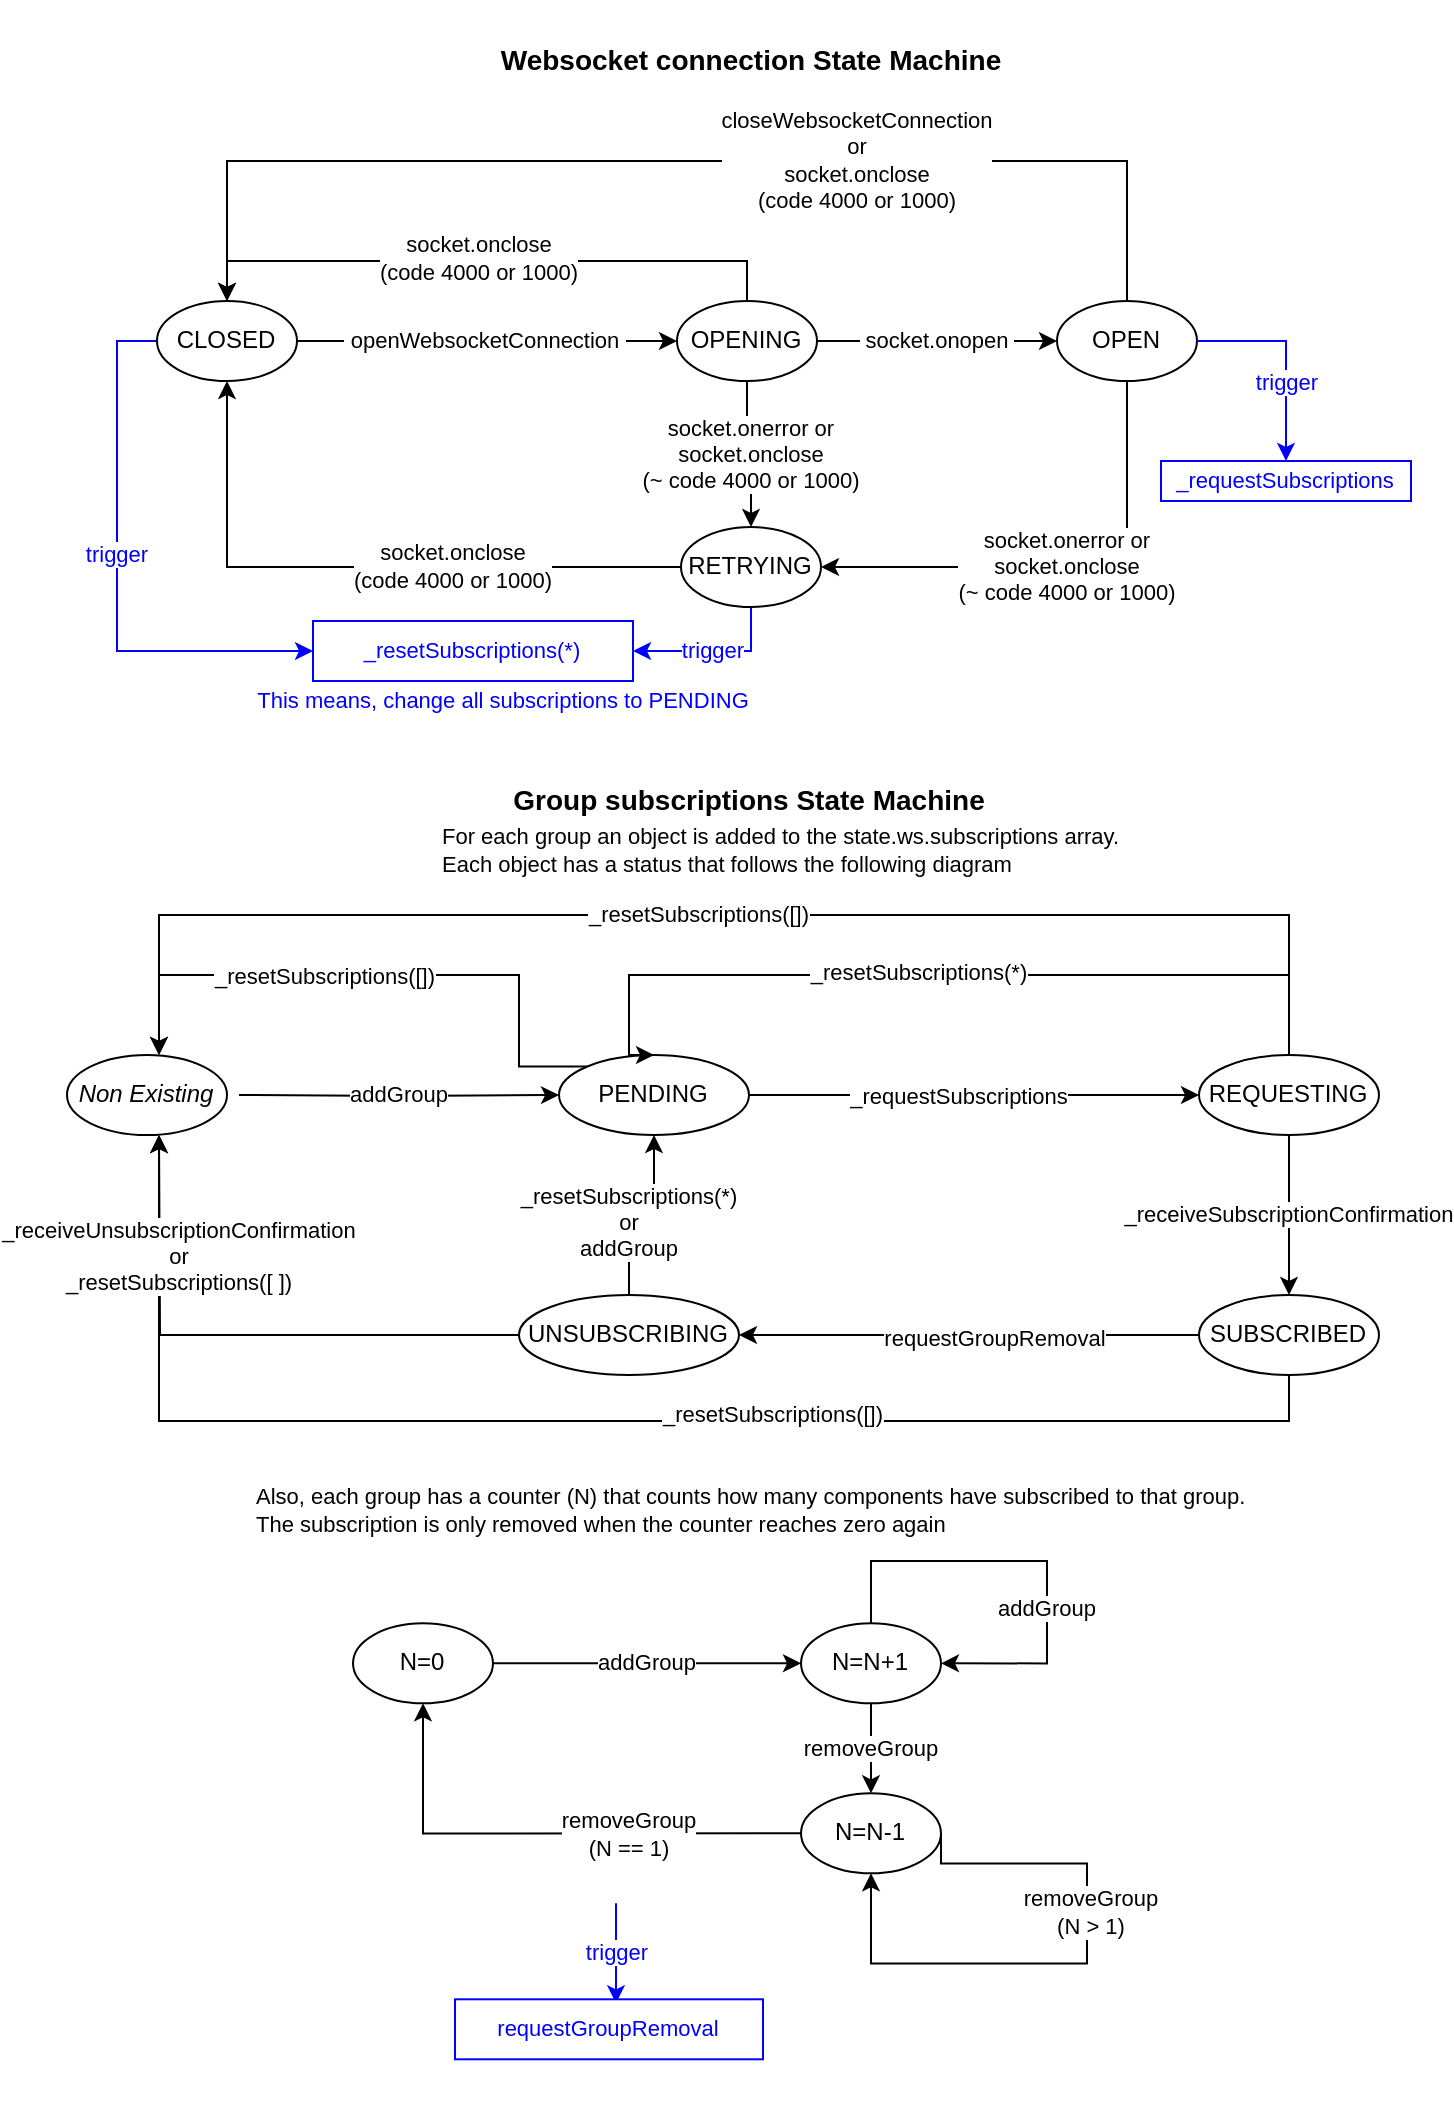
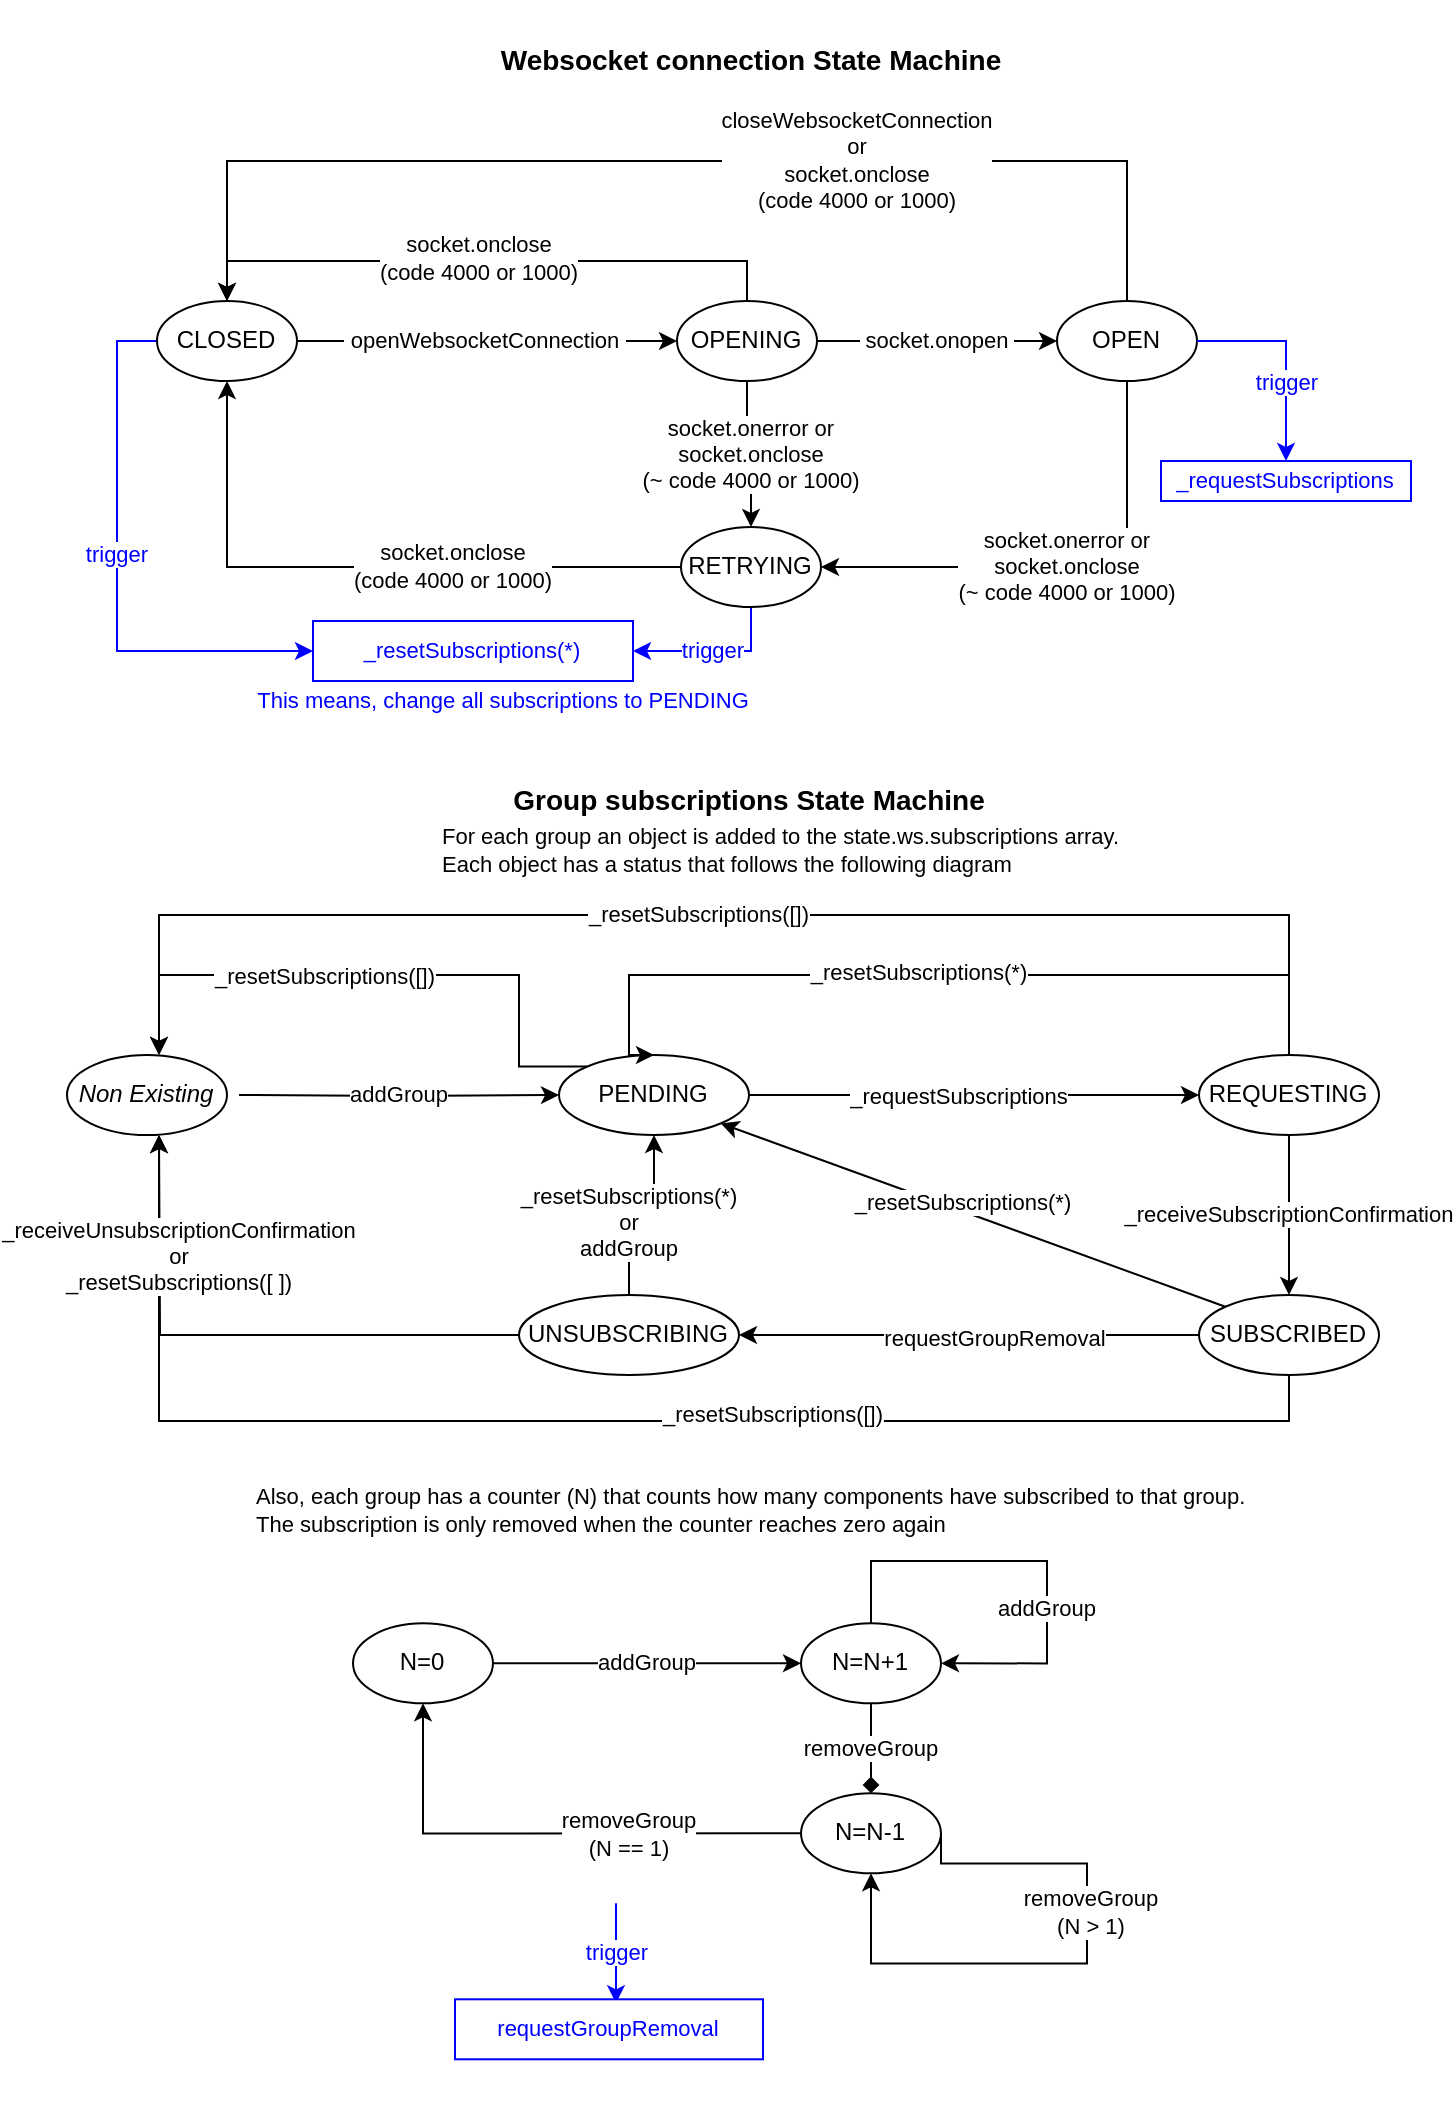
none -> (1098, 1261)
(871, 1778) -> (871, 1777)
